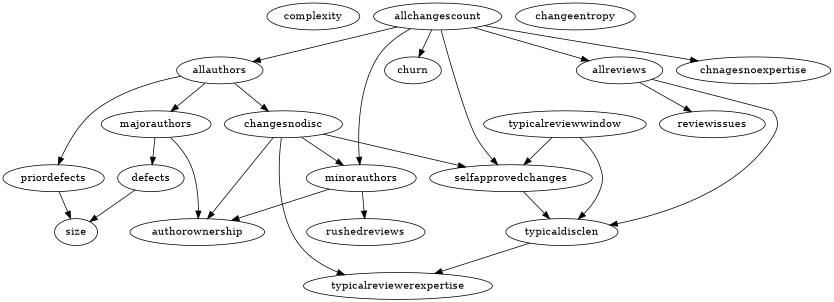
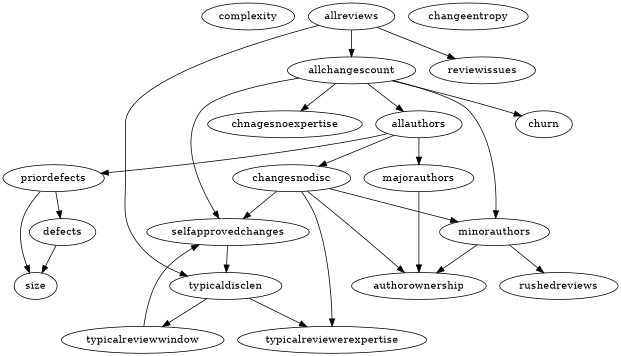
(528, 43) -> (352, 40)
(154, 148) -> (57, 201)
(602, 175) -> (188, 311)
